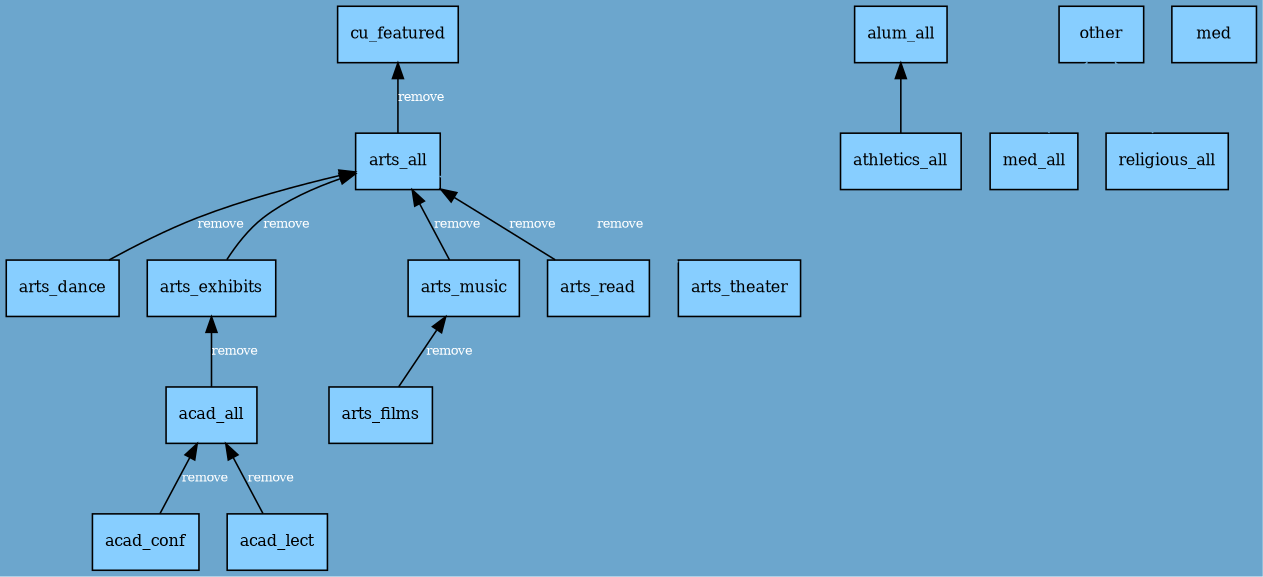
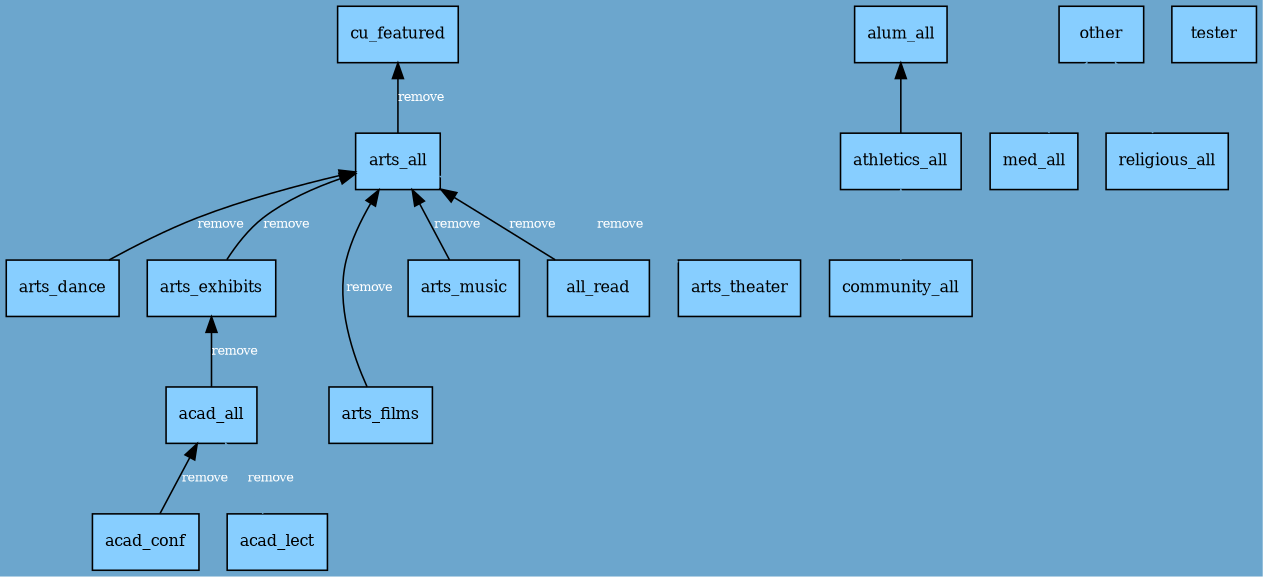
(1214, 34) -> (1214, 34)
(598, 288) -> (598, 288)
none -> (901, 288)
(418, 358) -> (343, 294)
(248, 486) -> (248, 486)
